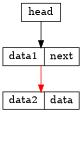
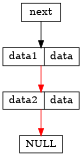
(41, 12) -> (41, 12)
(62, 56) -> (62, 56)
none -> (41, 144)
